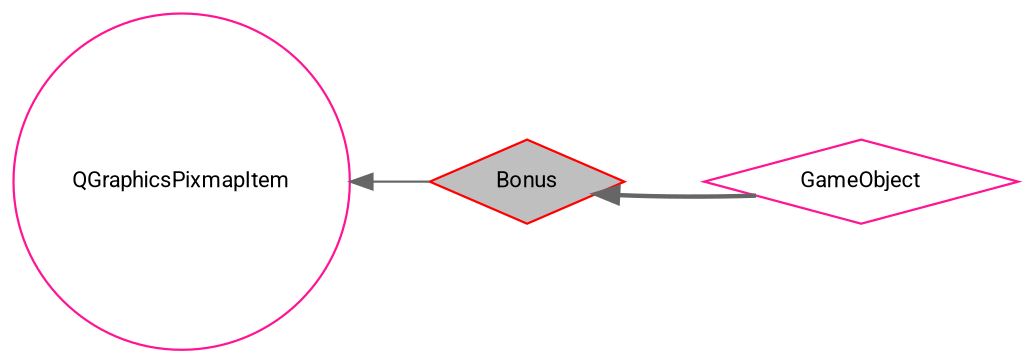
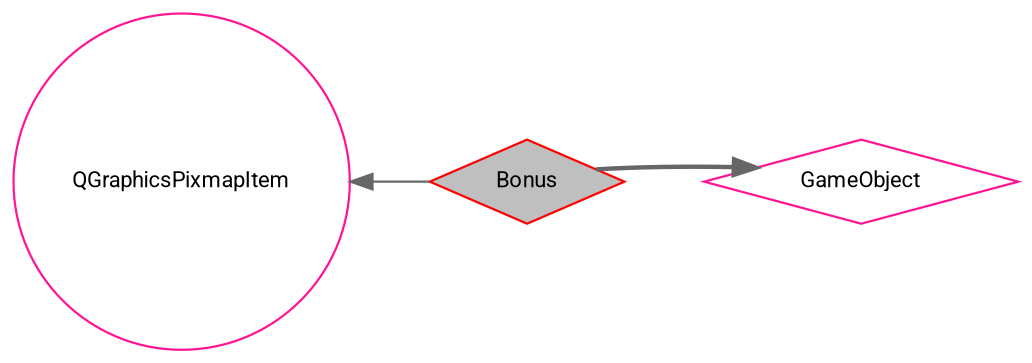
(687, 197) -> (665, 167)
